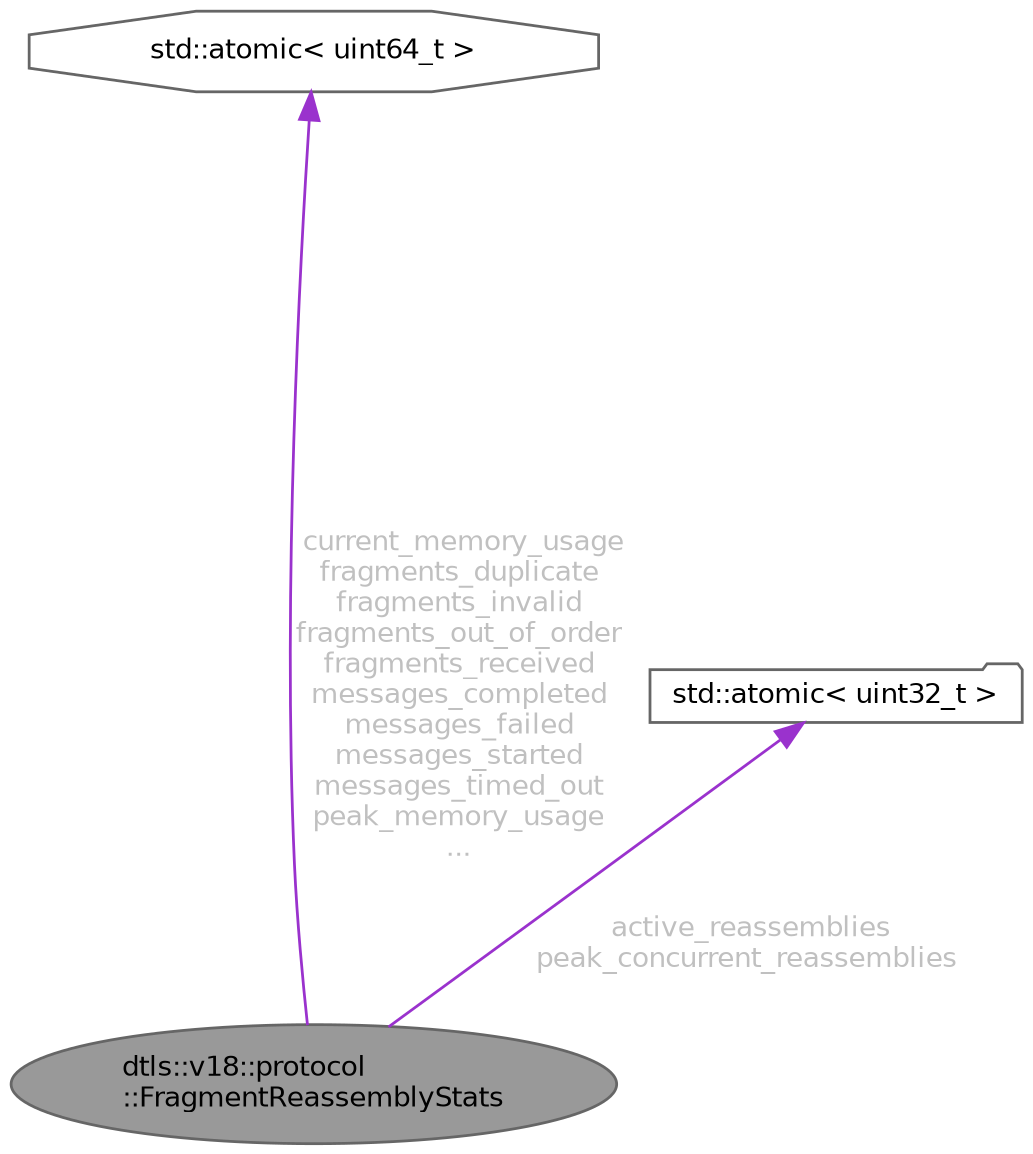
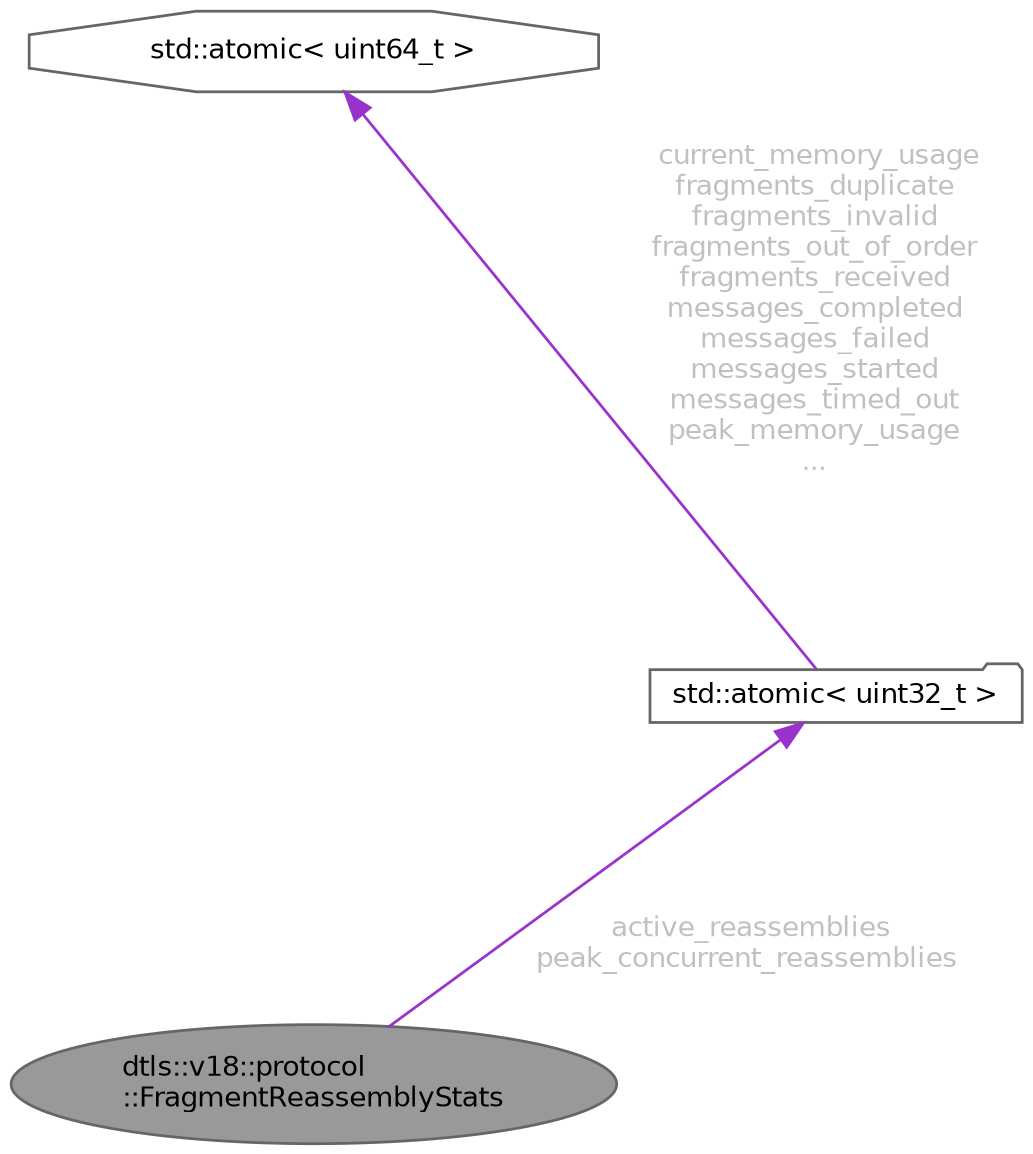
(291, 573) -> (590, 392)
